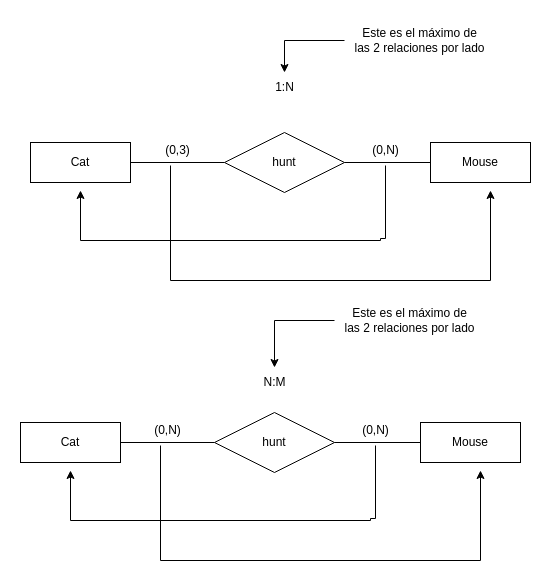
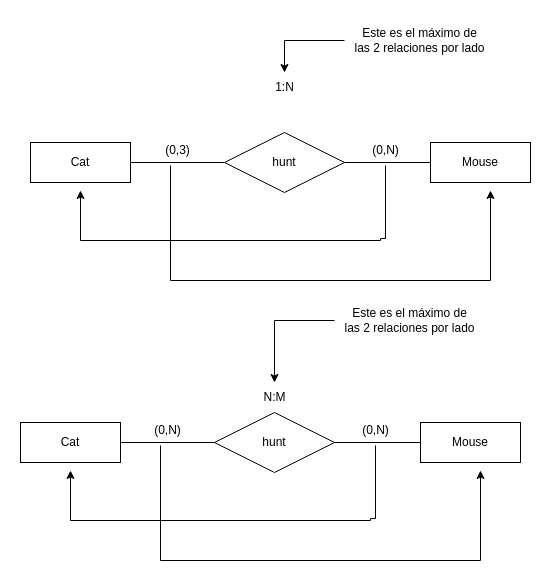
(275, 383) -> (275, 398)
